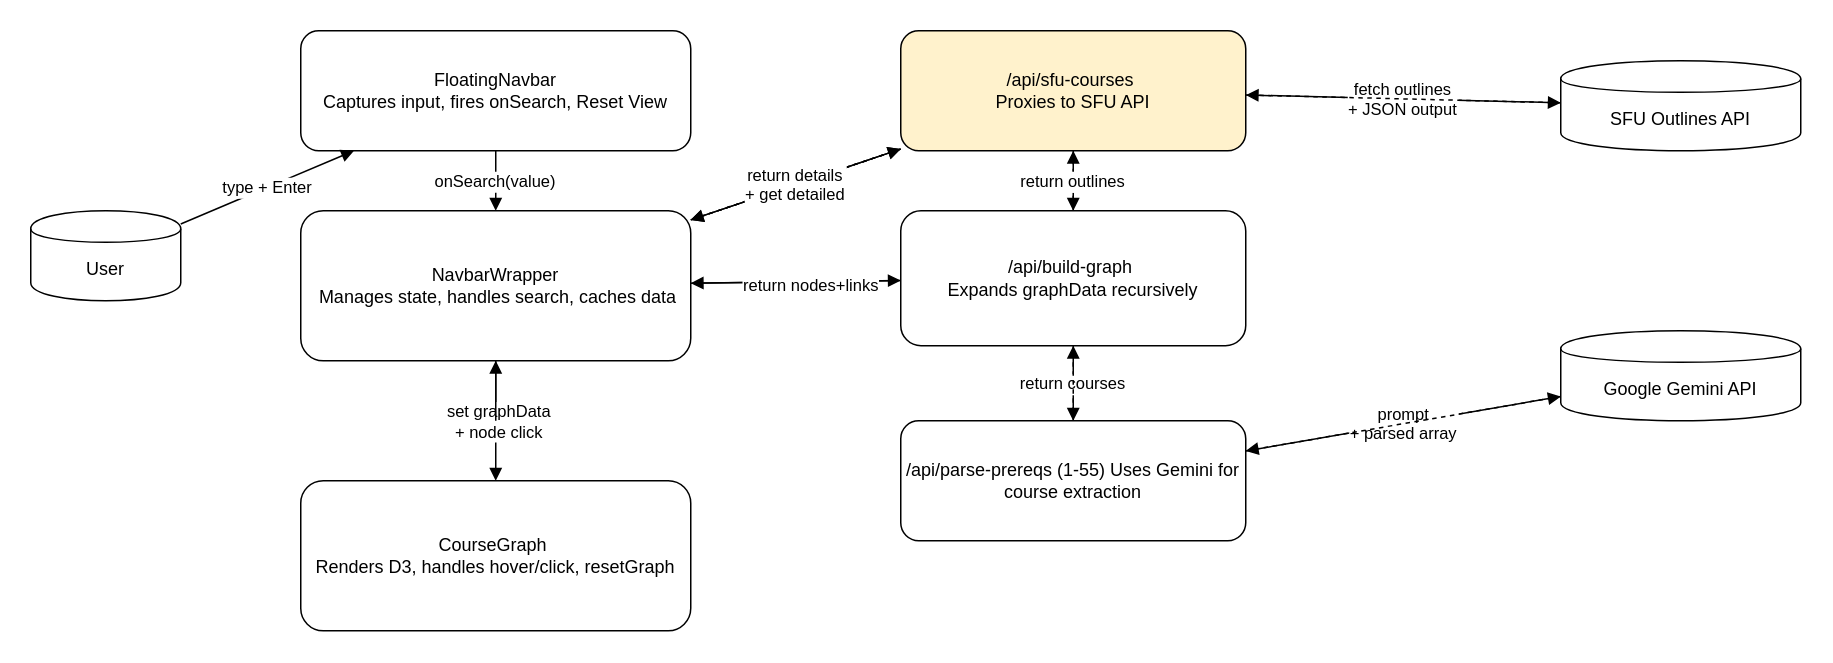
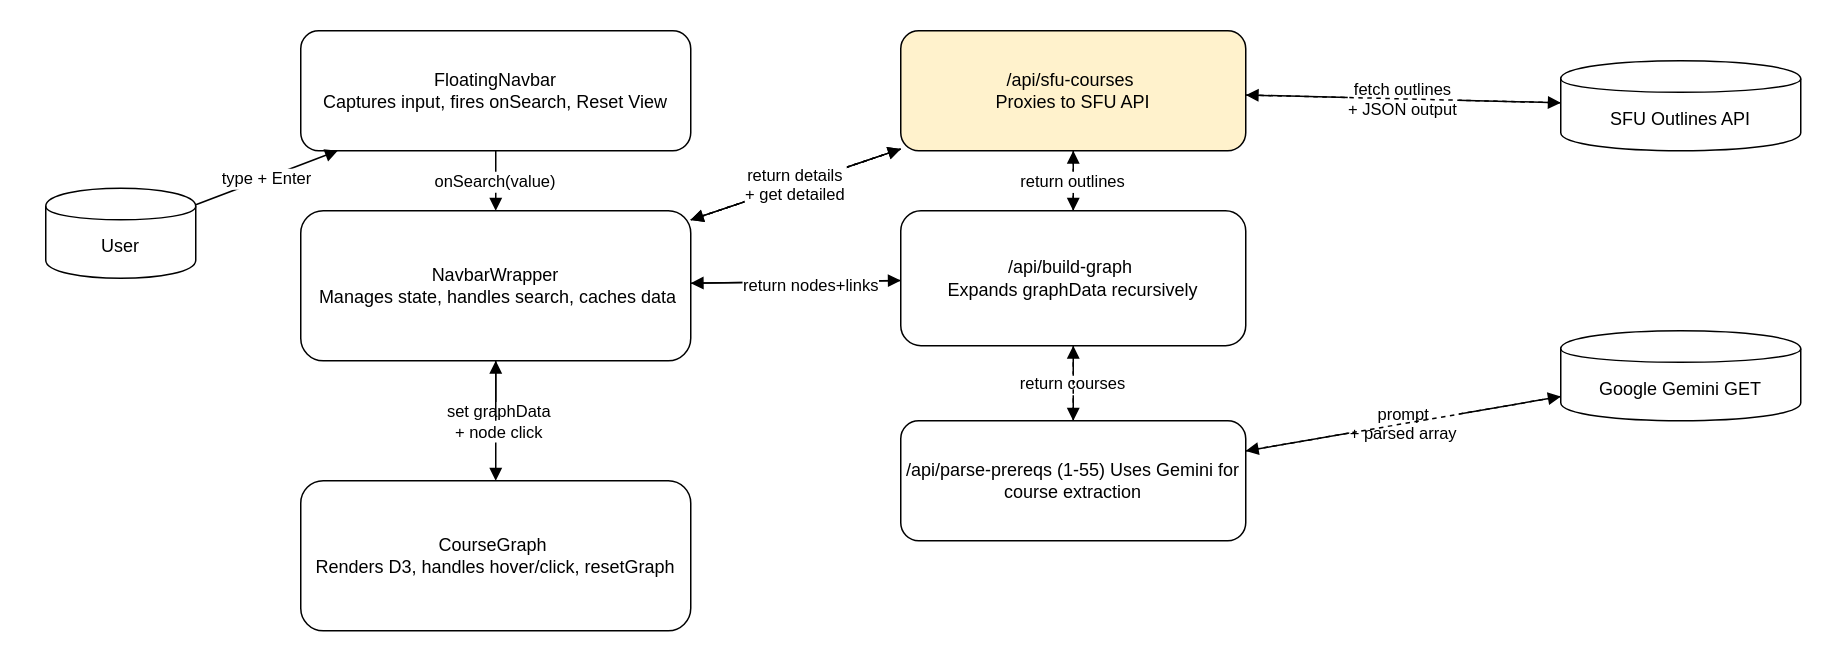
(106, 256) -> (121, 233)
(1681, 389) -> (1681, 389)
